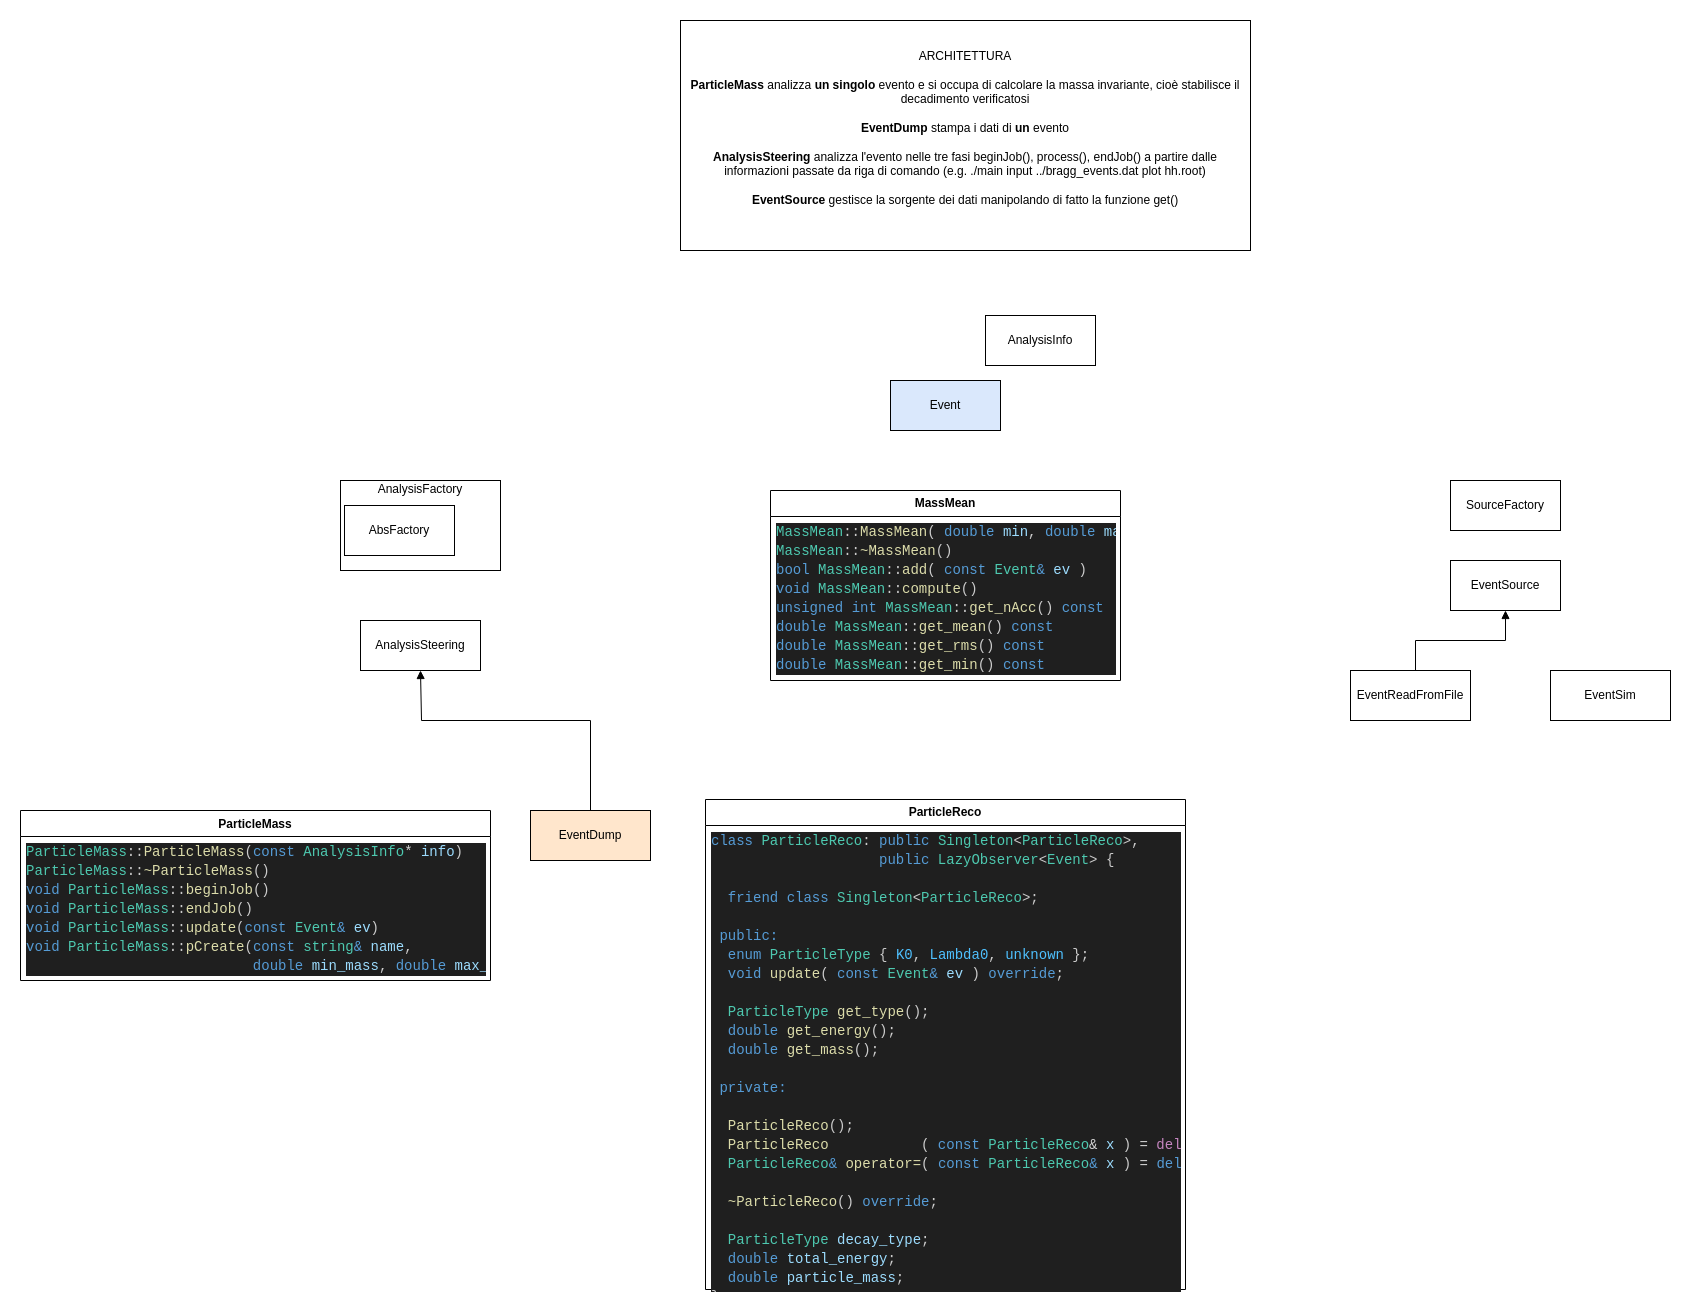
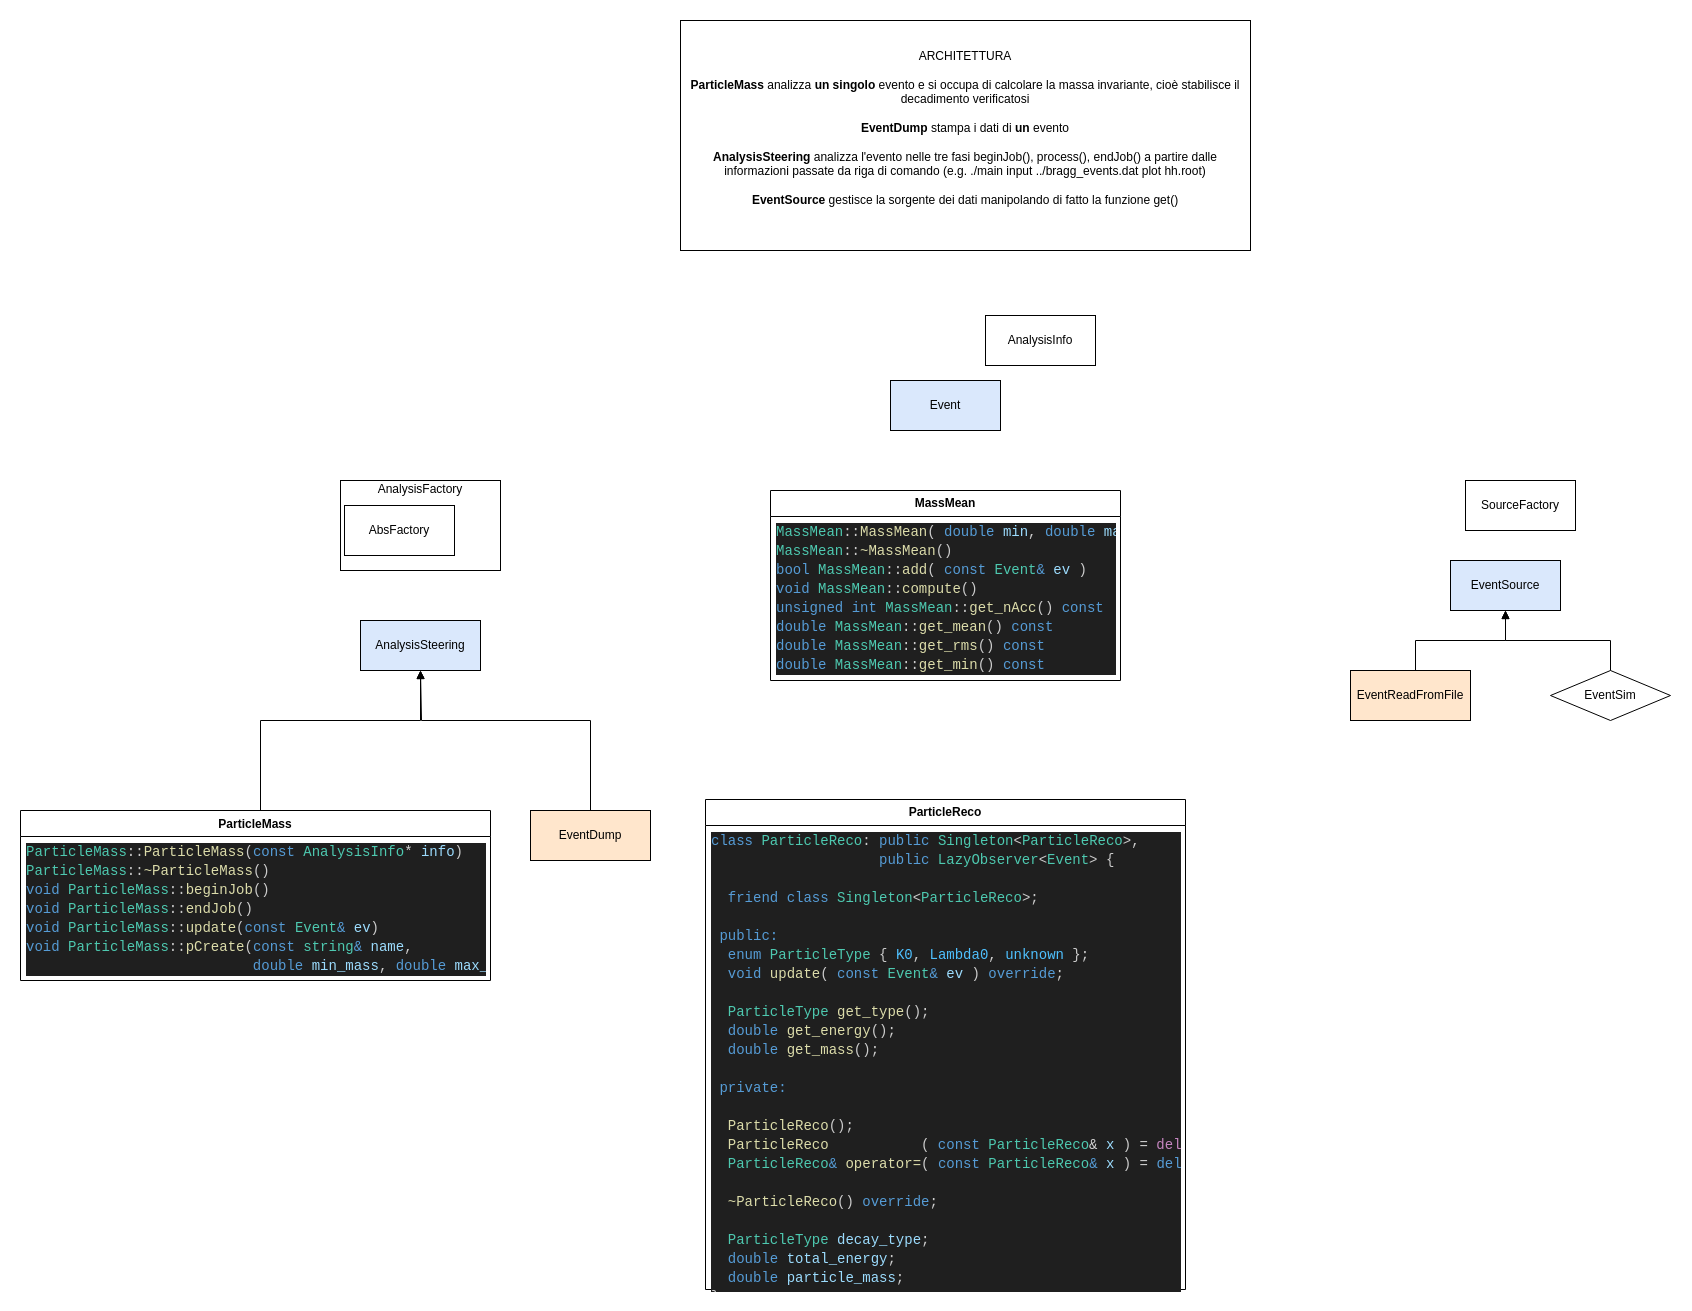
(1506, 506) -> (1521, 506)
(1506, 586) -> (1506, 586)
none -> (1575, 641)
(421, 646) -> (421, 646)
(1411, 696) -> (1411, 696)
(1611, 696) -> (1611, 696)
none -> (293, 721)
